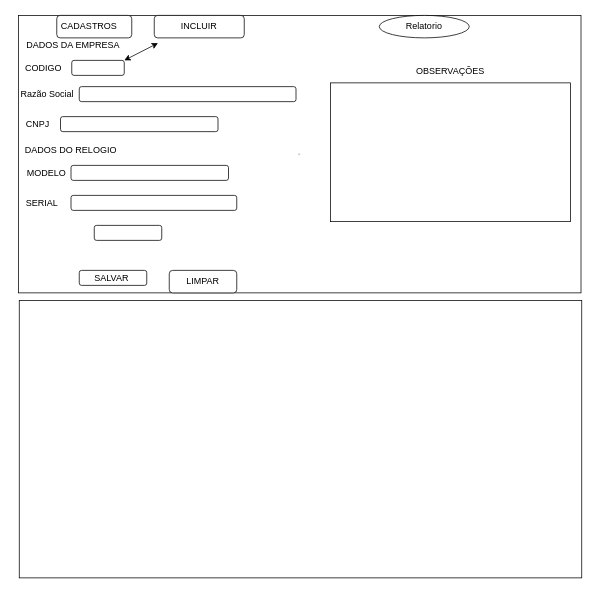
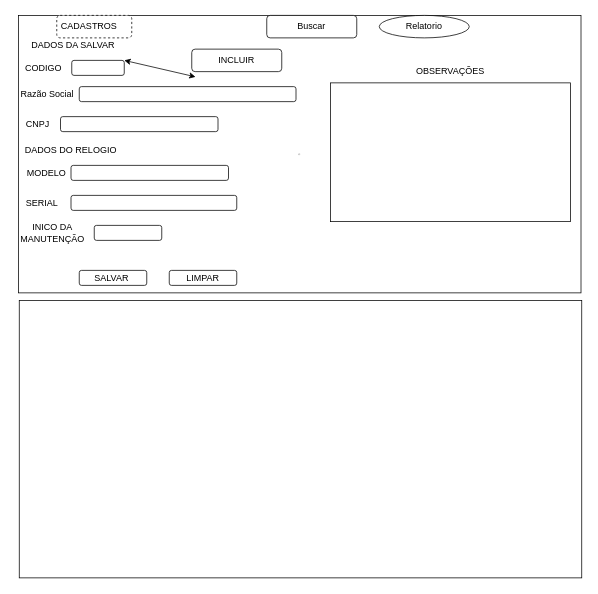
(94, 27) -> (94, 27)
(199, 27) -> (237, 60)
none -> (312, 27)
(73, 45) -> (73, 45)
none -> (53, 233)
(203, 282) -> (203, 278)
